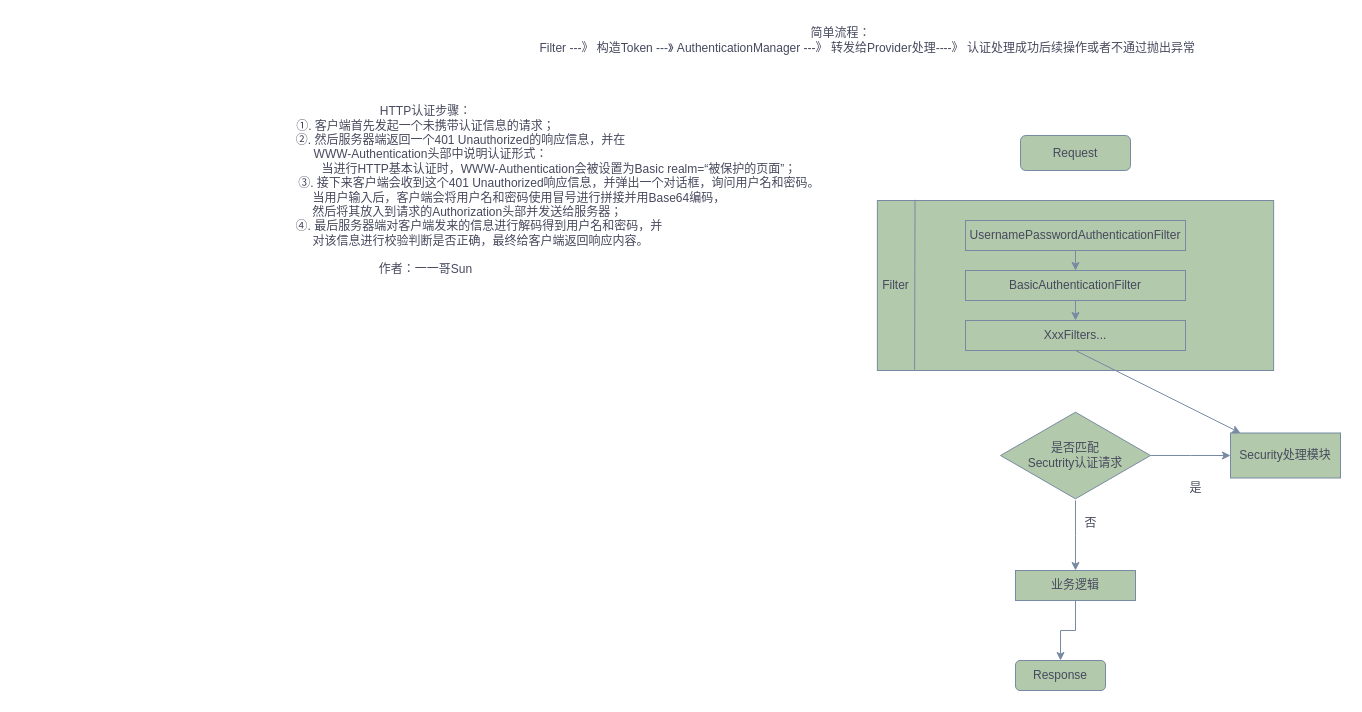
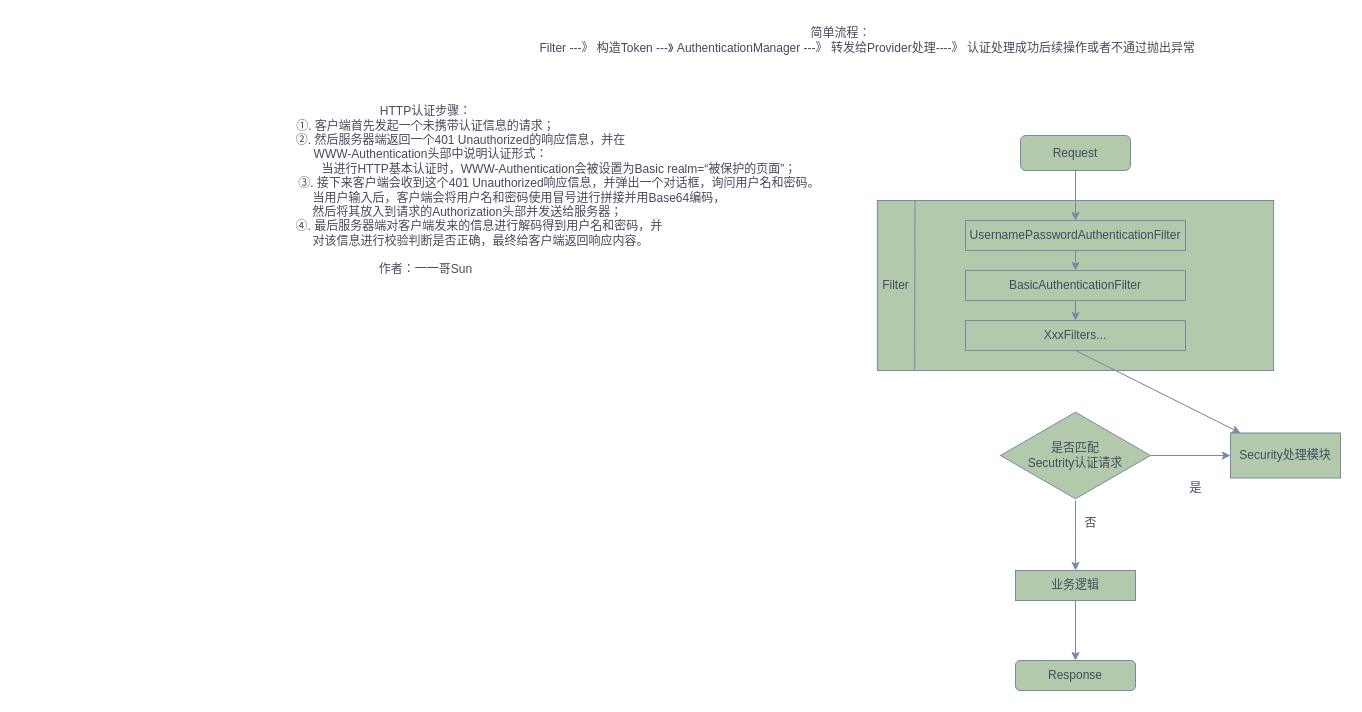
none -> (1076, 186)
(1061, 676) -> (1076, 676)
